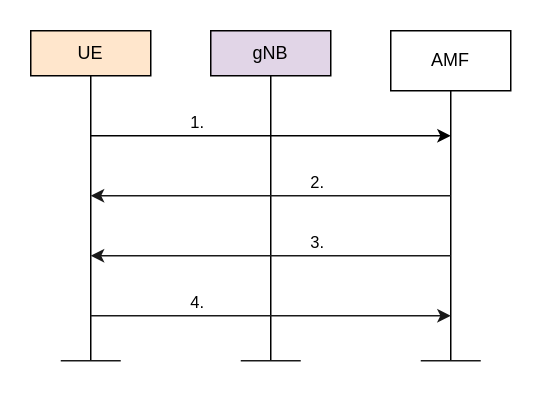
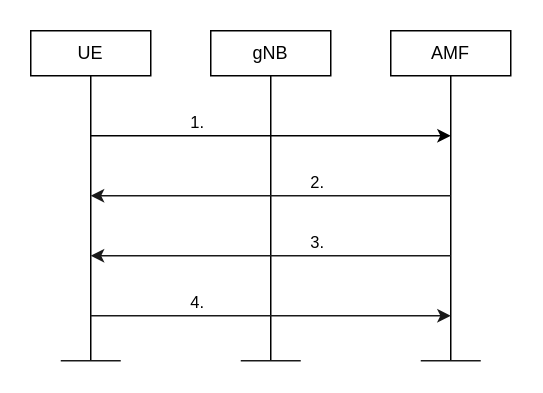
(91, 53) -> (91, 53)
(271, 53) -> (271, 53)
(451, 61) -> (451, 53)
